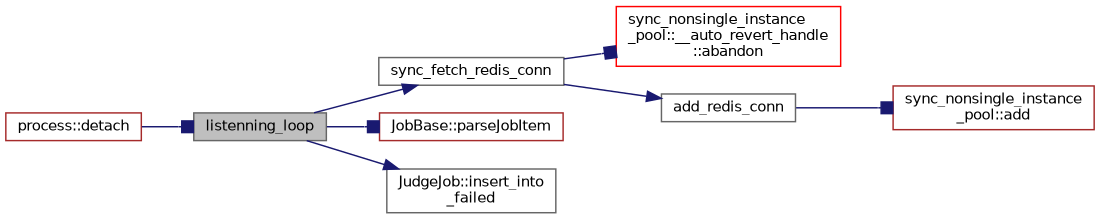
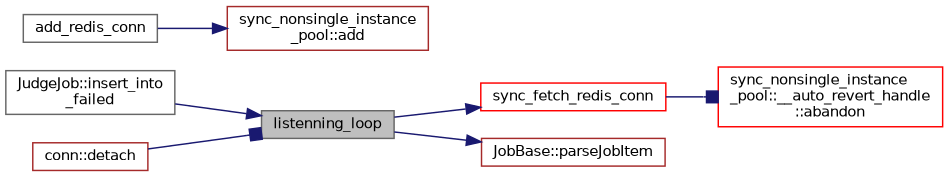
(471, 71) -> (573, 97)
(605, 90) -> none
(837, 108) -> (185, 28)
(74, 127) -> (90, 157)
(346, 127) -> (430, 136)
(346, 153) -> (211, 109)
